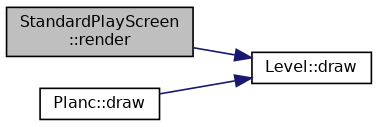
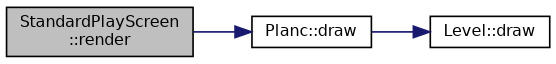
(214, 51) -> (214, 32)
